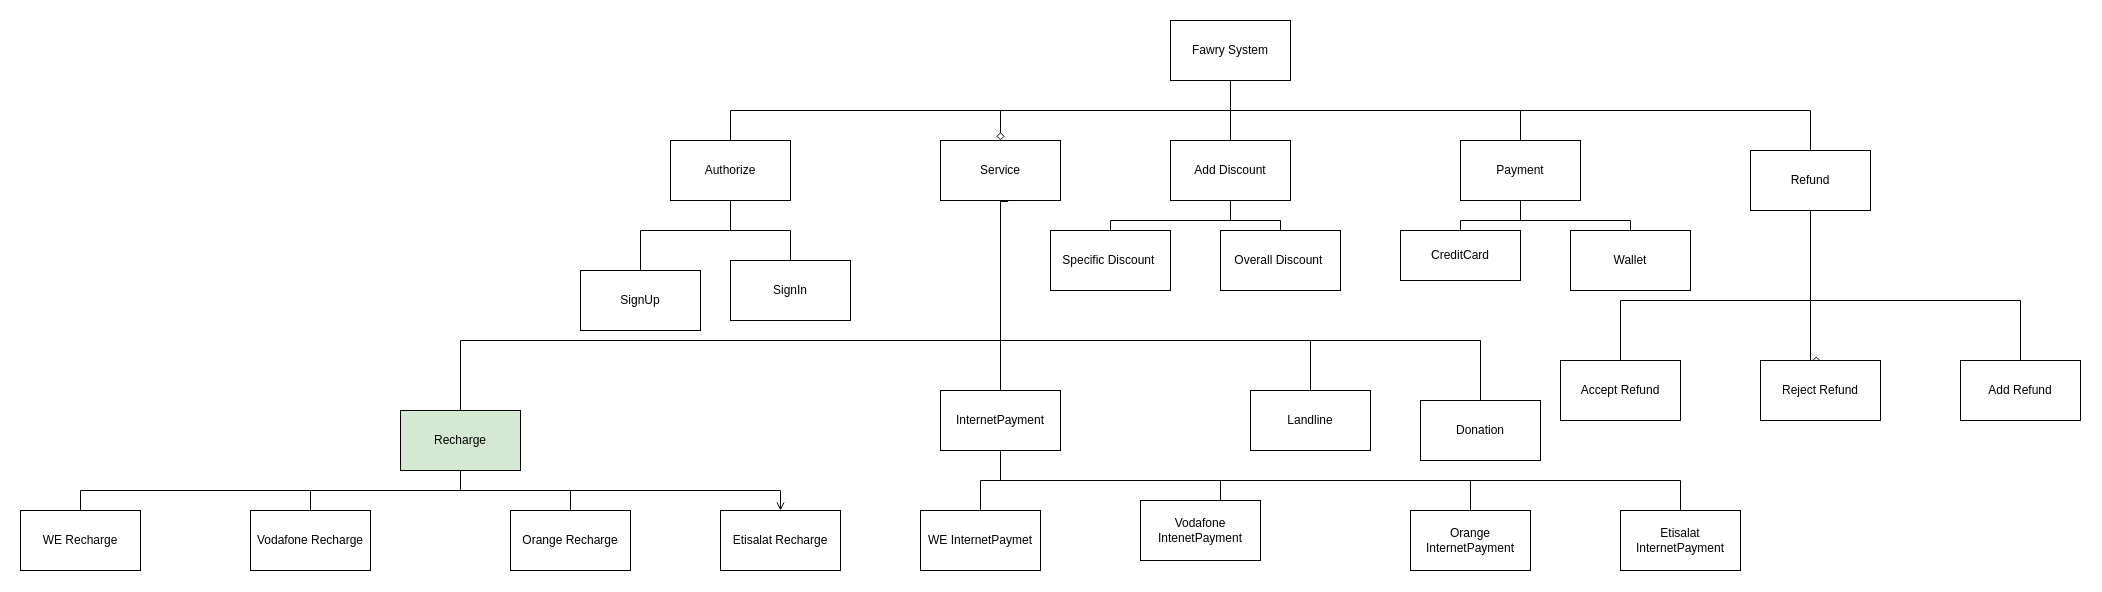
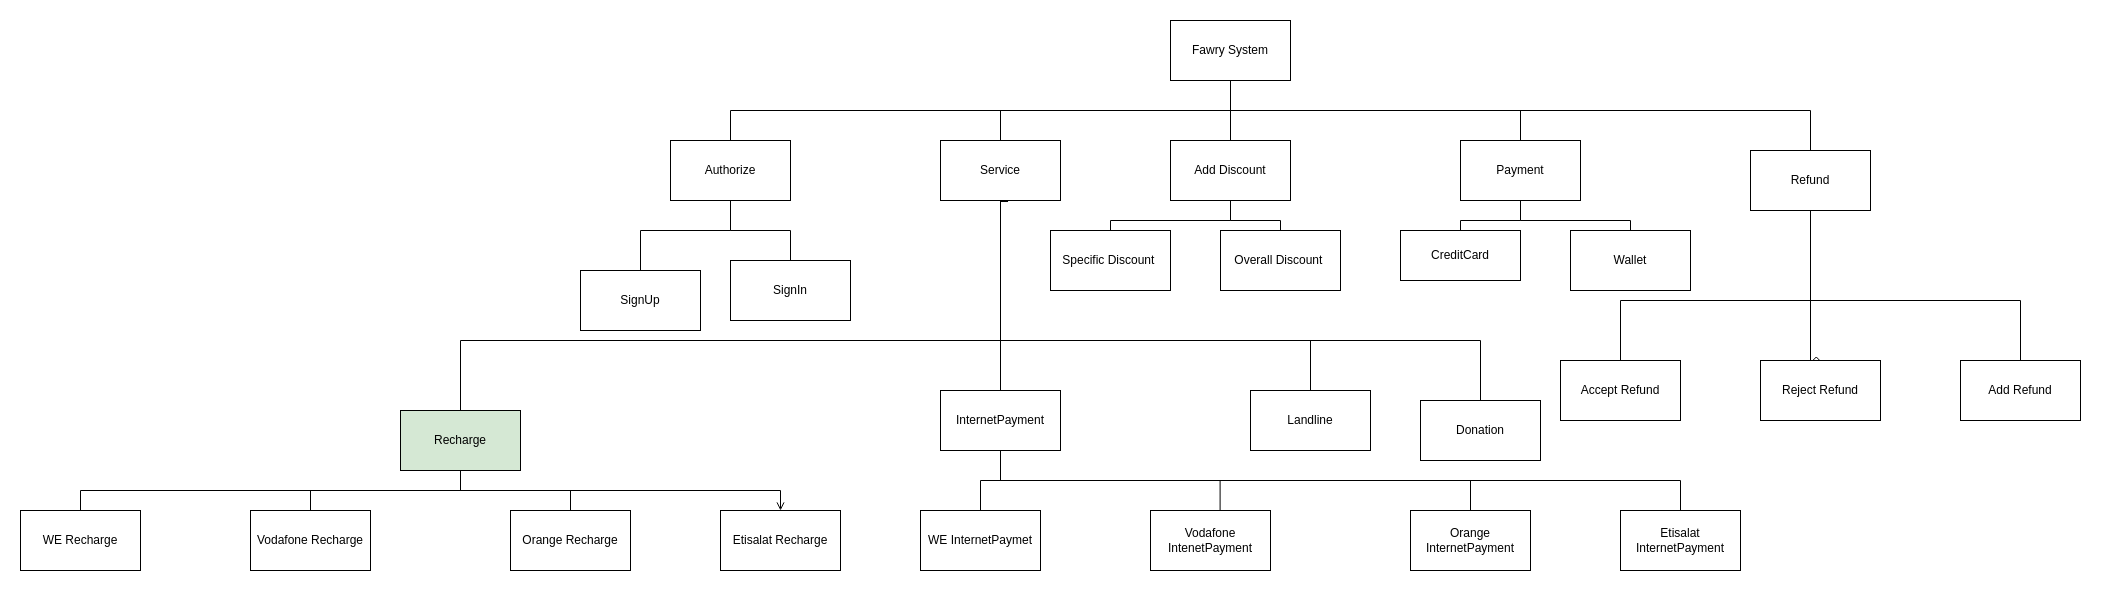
(1001, 132) -> (1001, 136)
(1201, 531) -> (1211, 541)
